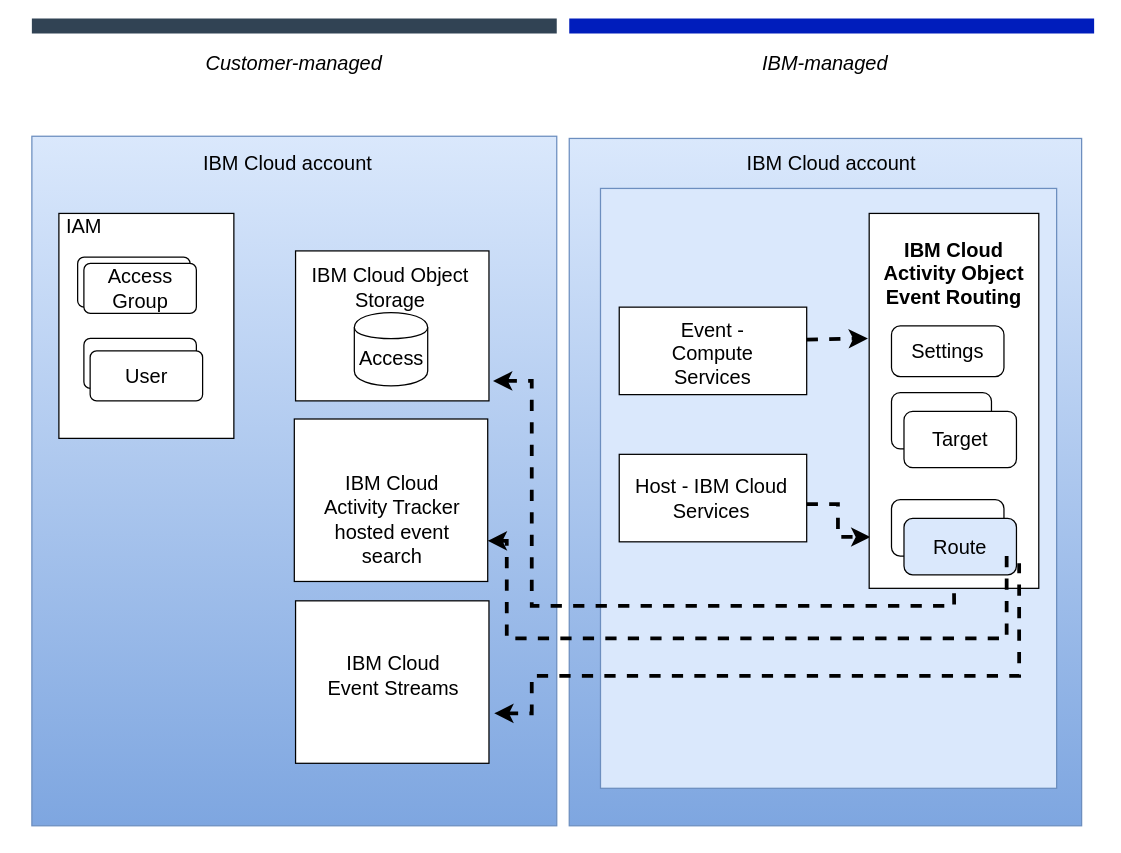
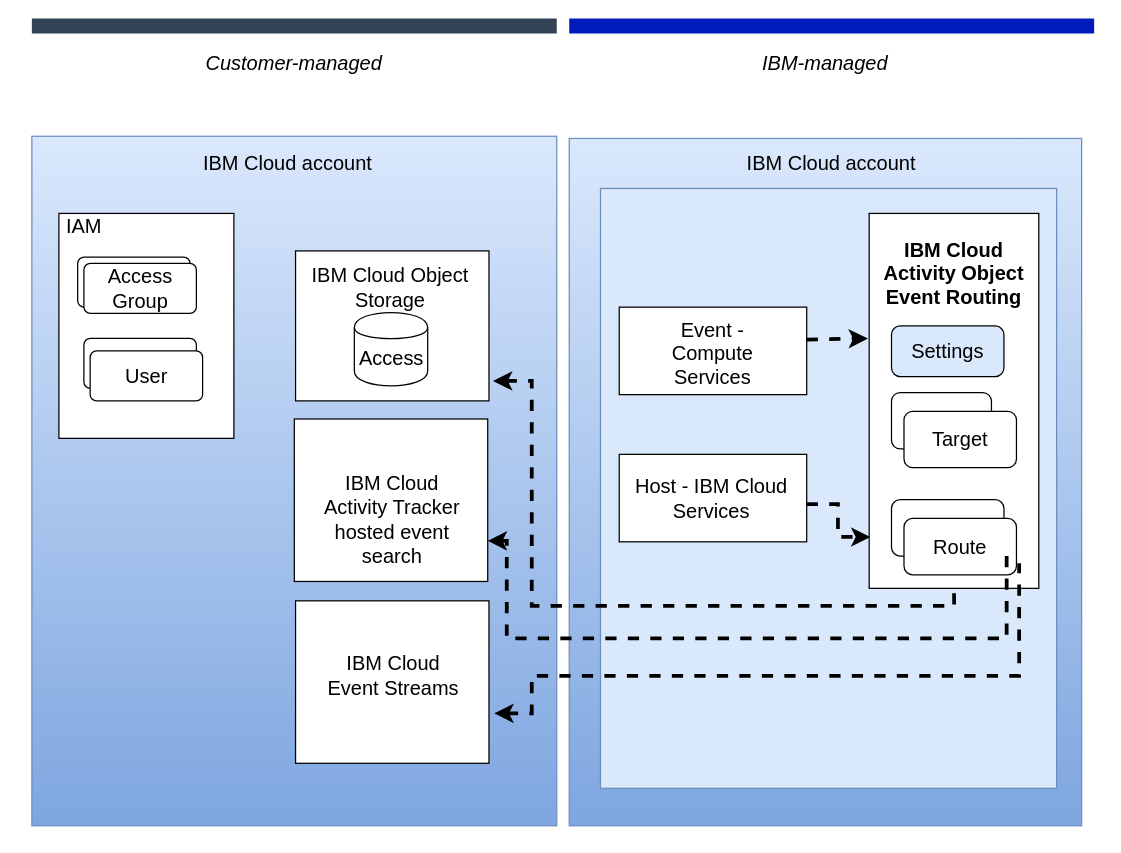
(948, 351) -> (948, 351)
(960, 546) -> (960, 546)
